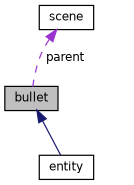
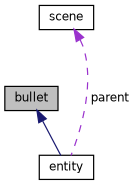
(38, 62) -> (86, 98)
